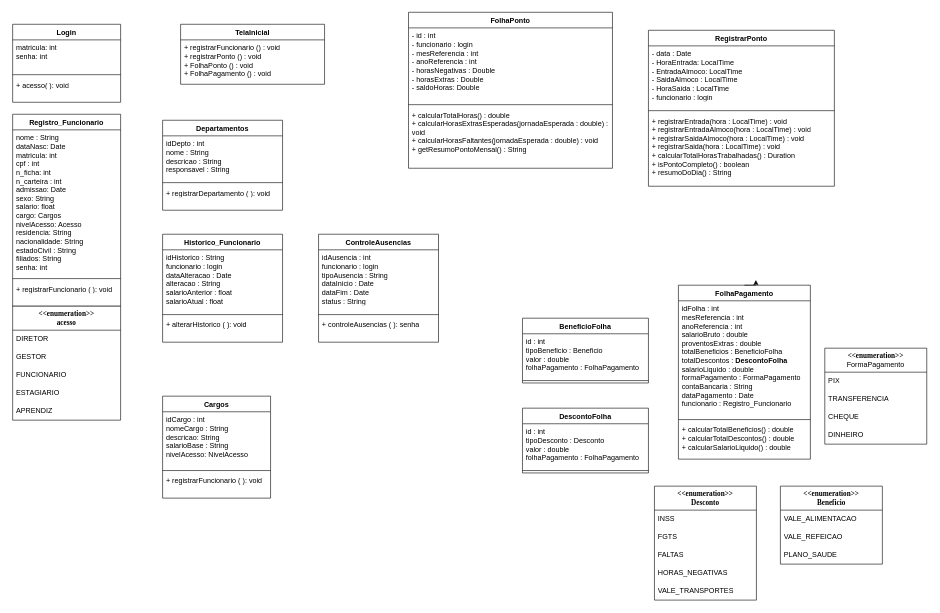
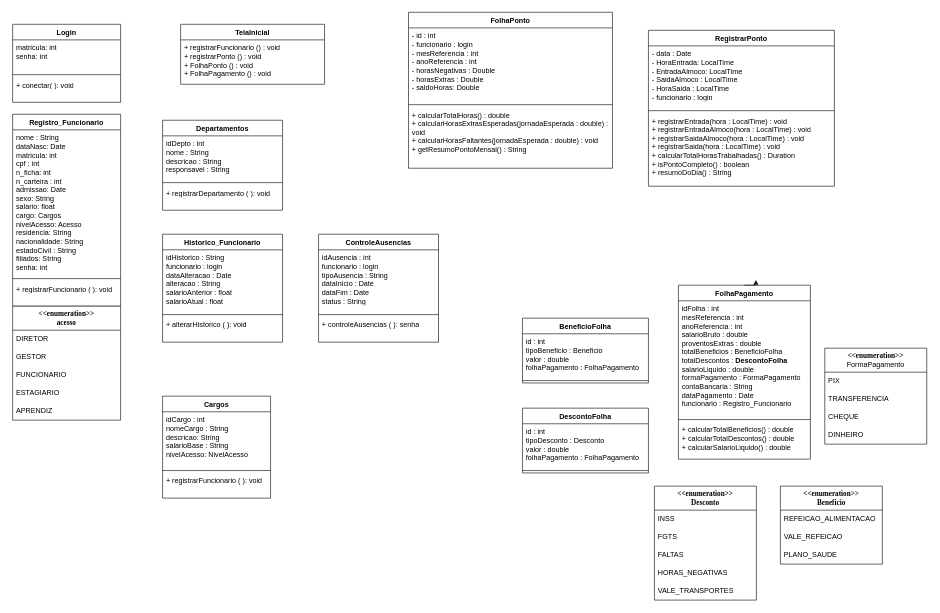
(45, 86) -> (50, 86)
(816, 519) -> (824, 519)
